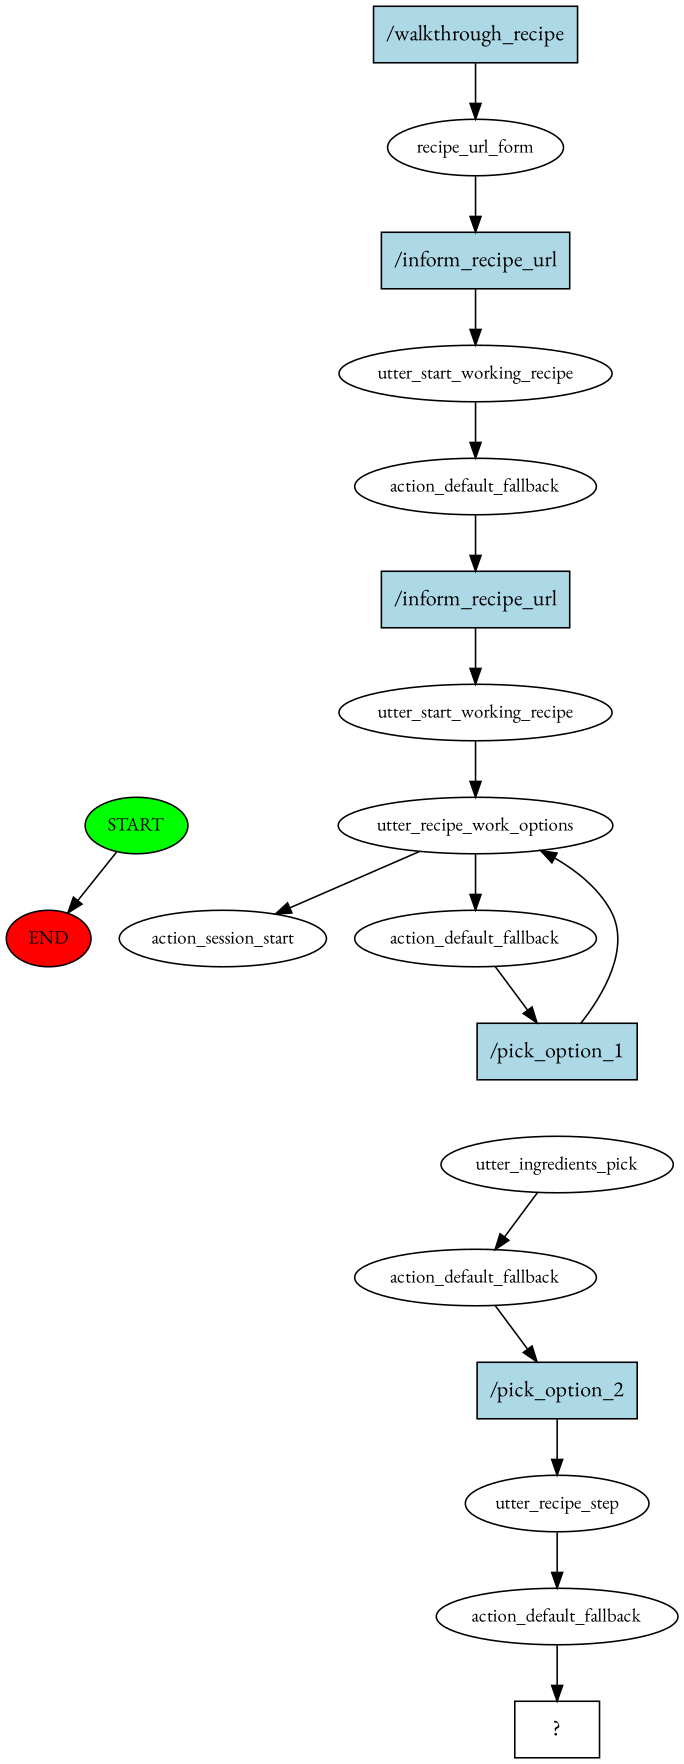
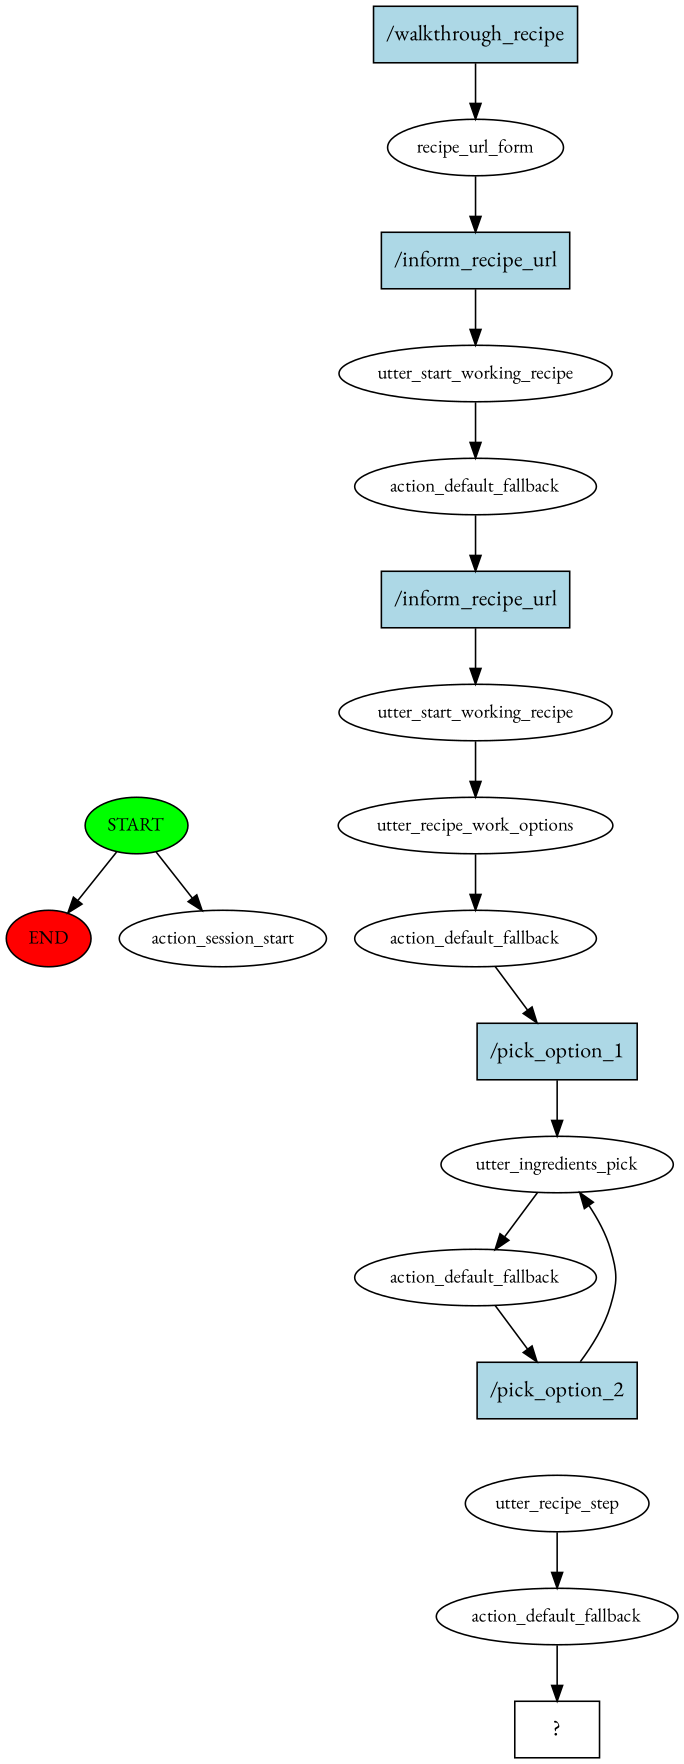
(355, 880) -> (174, 875)
(617, 932) -> (557, 1100)
(557, 1439) -> (615, 1285)
